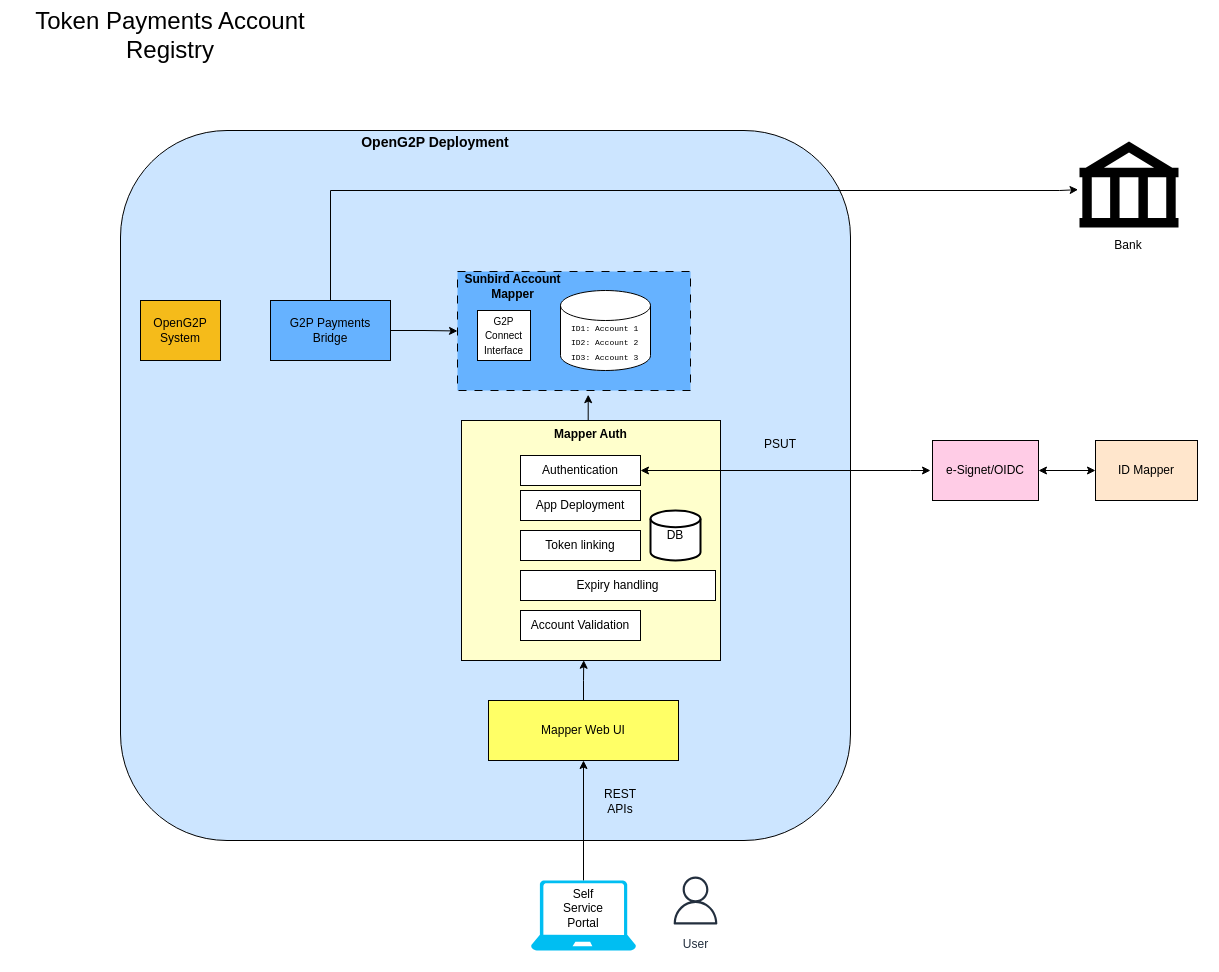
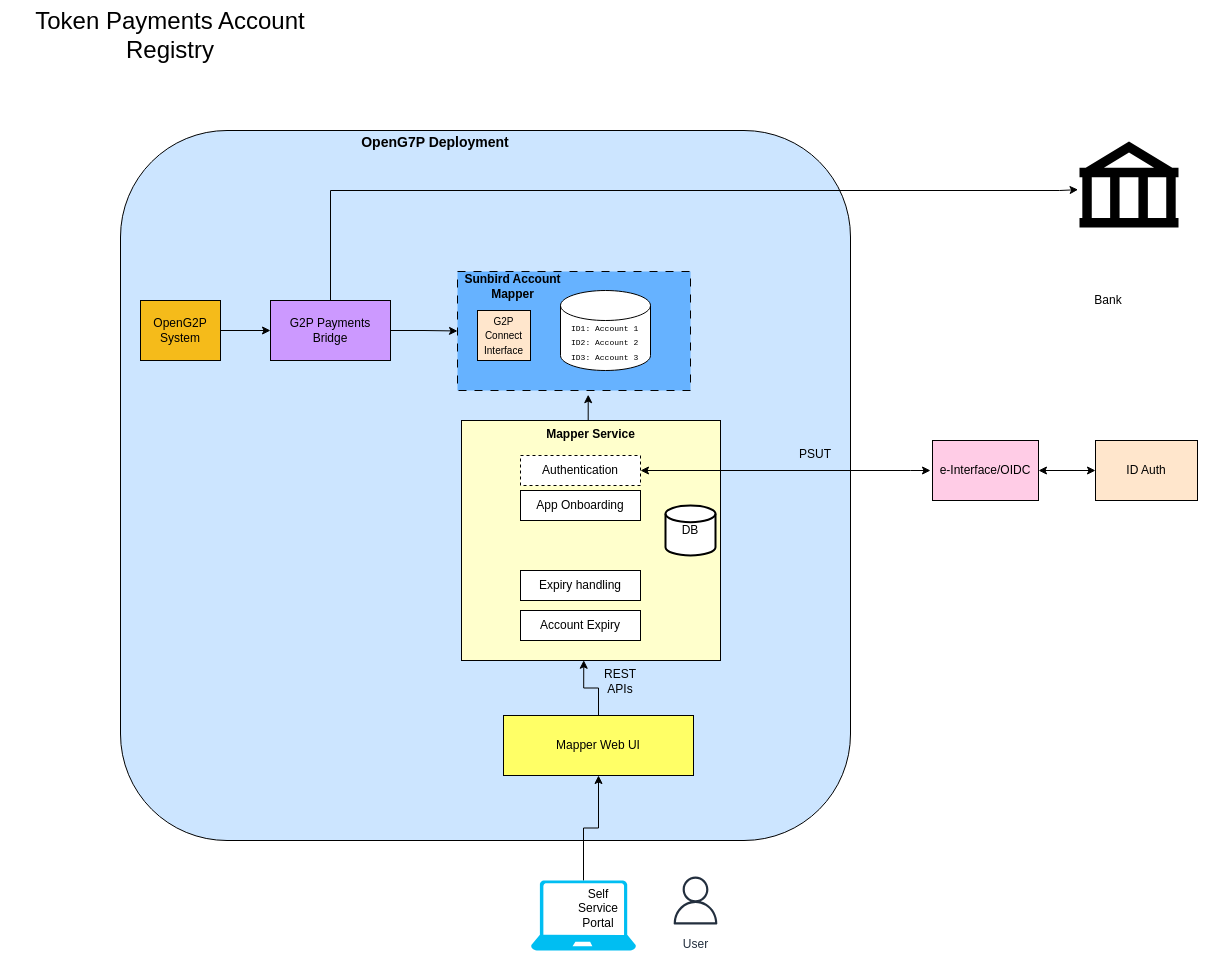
(436, 143) -> (436, 143)
(1129, 246) -> (1109, 301)
none -> (242, 331)
(331, 331) -> (331, 331)
(504, 336) -> (504, 336)
(591, 435) -> (591, 435)
(781, 445) -> (816, 455)
(581, 471) -> (581, 471)
(986, 471) -> (986, 471)
(1147, 471) -> (1147, 471)
(581, 506) -> (581, 506)
(676, 536) -> (691, 531)
(581, 546) -> none
(618, 586) -> (581, 586)
(581, 626) -> (581, 626)
(584, 731) -> (599, 746)
(621, 802) -> (621, 682)
(584, 909) -> (599, 909)
